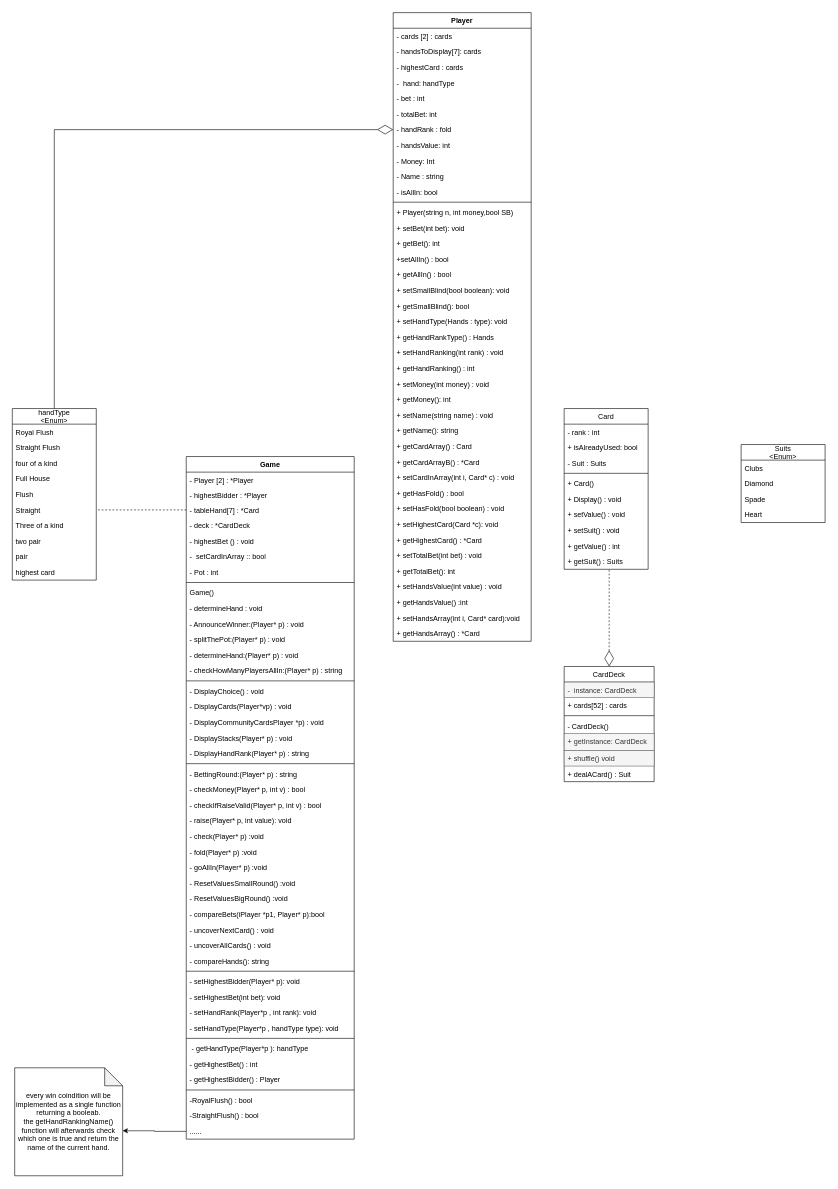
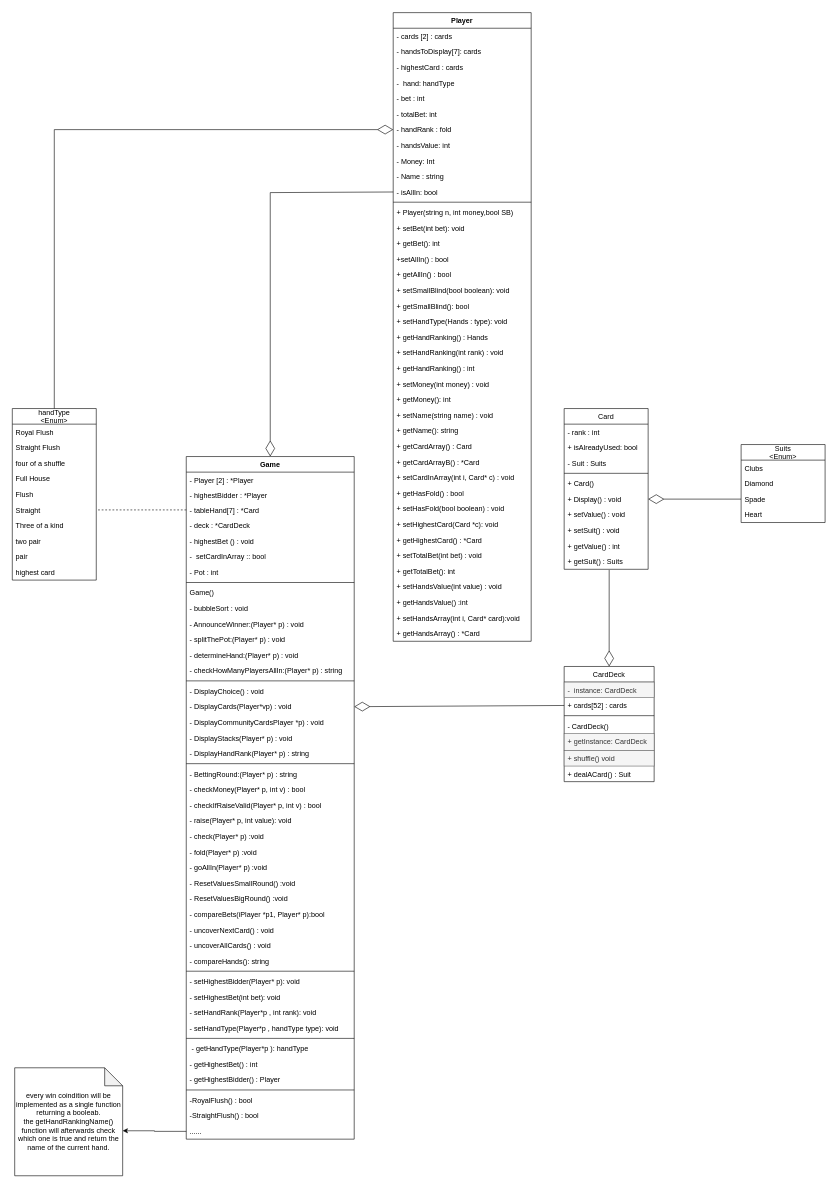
none -> (270, 261)
(447, 337) -> (444, 337)
(40, 463) -> (46, 463)
none -> (703, 499)
(228, 608) -> (222, 608)
(609, 610) -> (609, 610)
none -> (415, 706)
